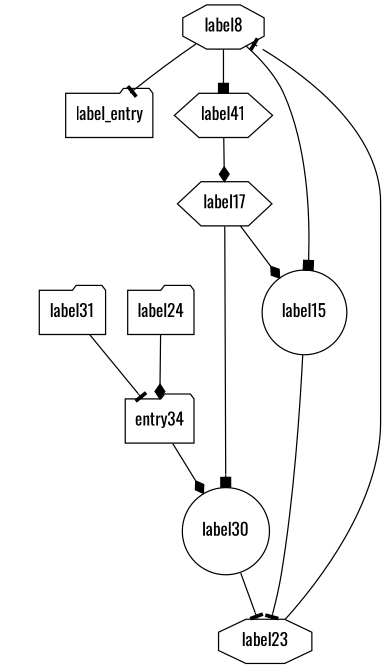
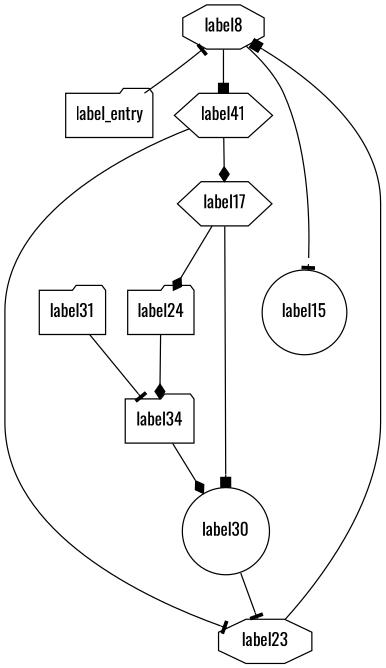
(165, 66) -> (172, 73)
(300, 144) -> (300, 144)
(256, 246) -> (197, 252)
(381, 323) -> (381, 323)
(160, 421) -> (160, 421)
(293, 485) -> (5, 387)
